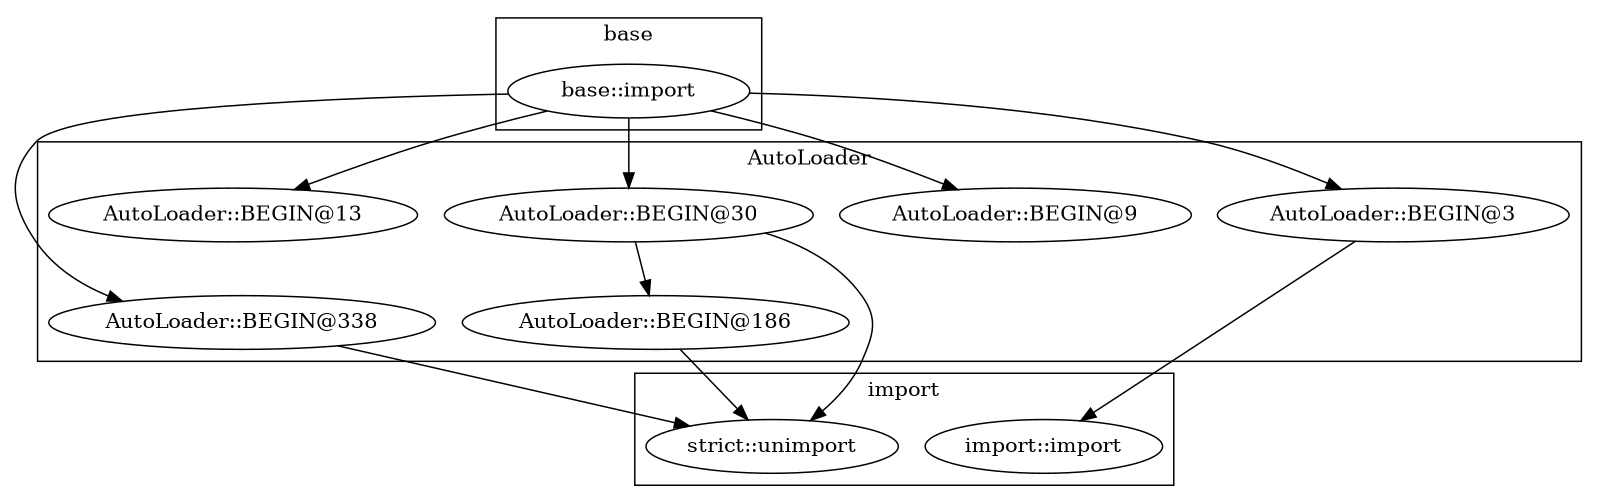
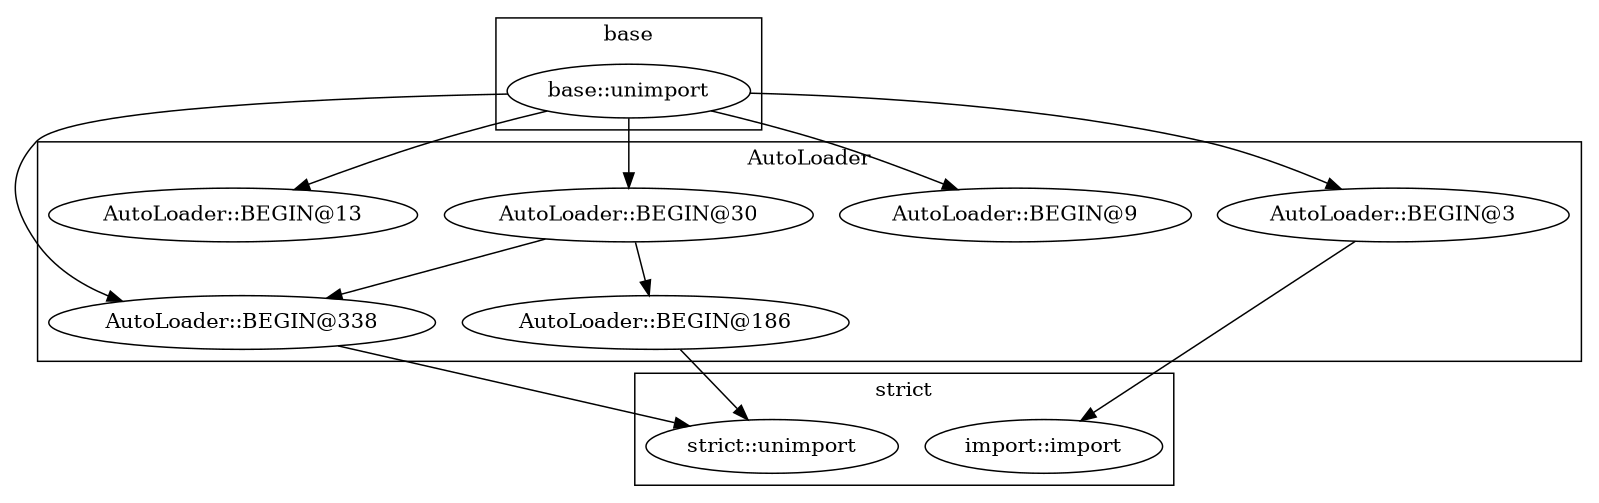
(629, 91) -> (629, 91)
(866, 303) -> (443, 267)
(904, 390) -> (904, 390)
